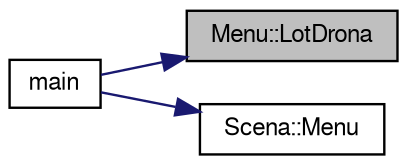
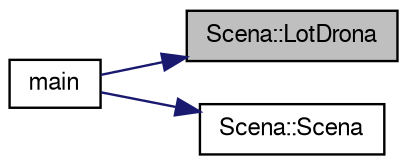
(292, 36) -> (292, 36)
(292, 129) -> (292, 129)
